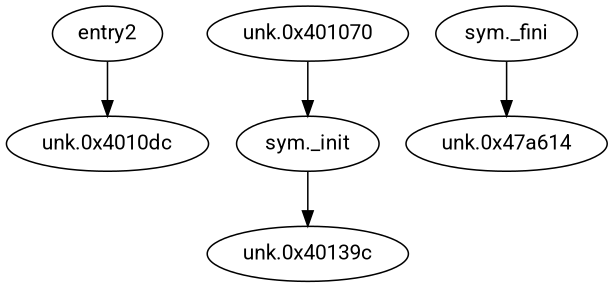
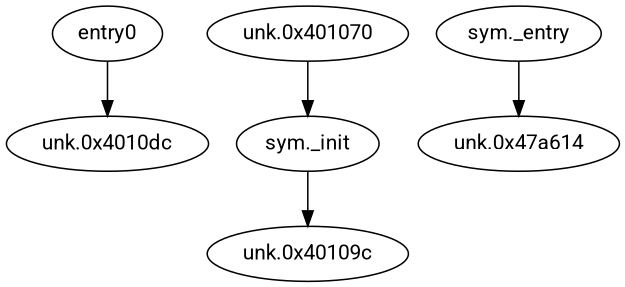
(107, 34) -> (107, 34)
(507, 34) -> (519, 34)
(308, 254) -> (308, 254)
